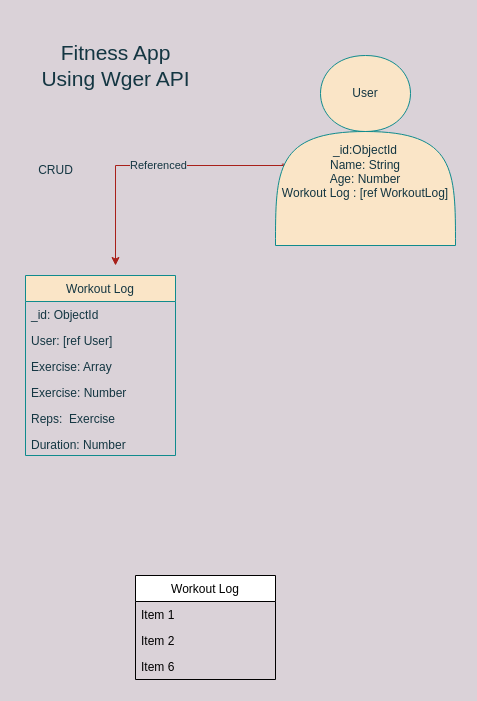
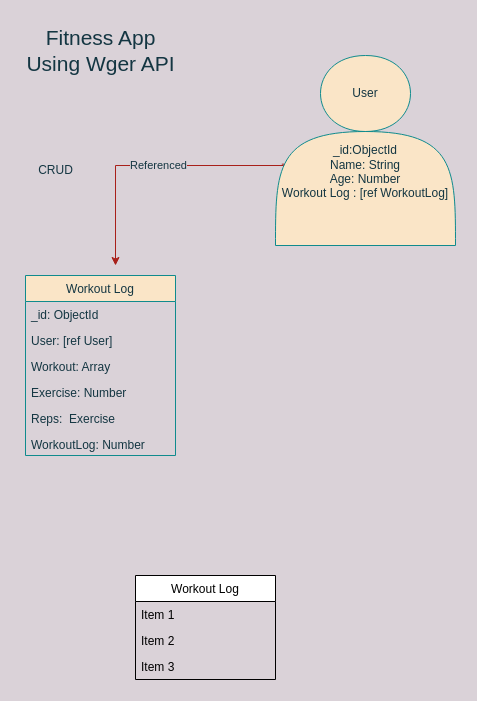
(116, 66) -> (101, 51)
(77, 367) -> (75, 367)
(80, 445) -> (88, 445)
(160, 667) -> (160, 667)
